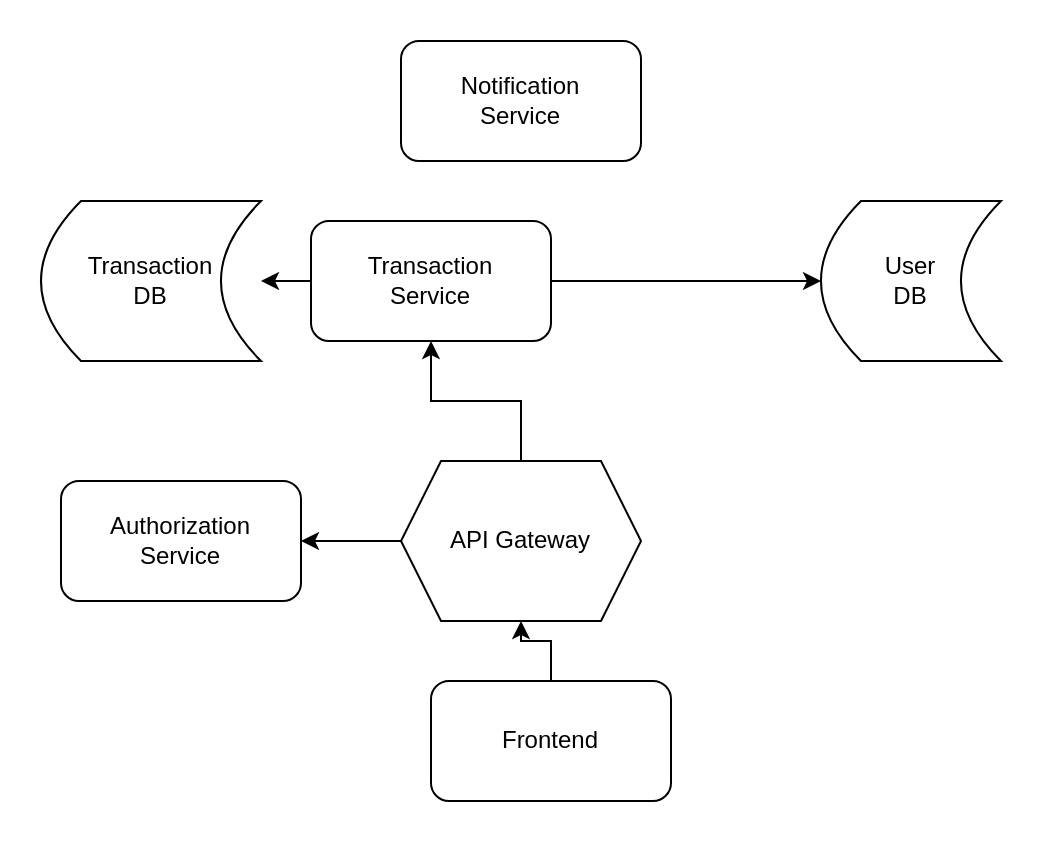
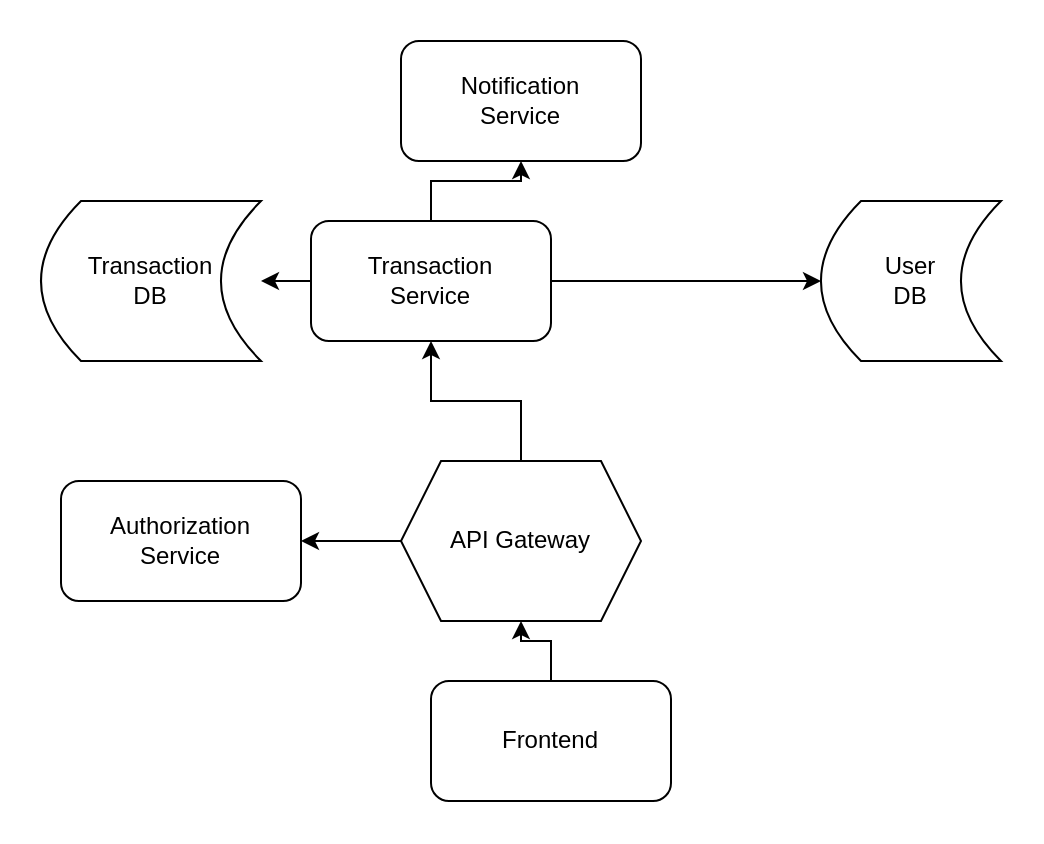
none -> (459, 181)
